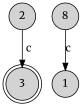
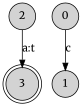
(65, 16) -> (65, 16)
(30, 49) -> (30, 49)
